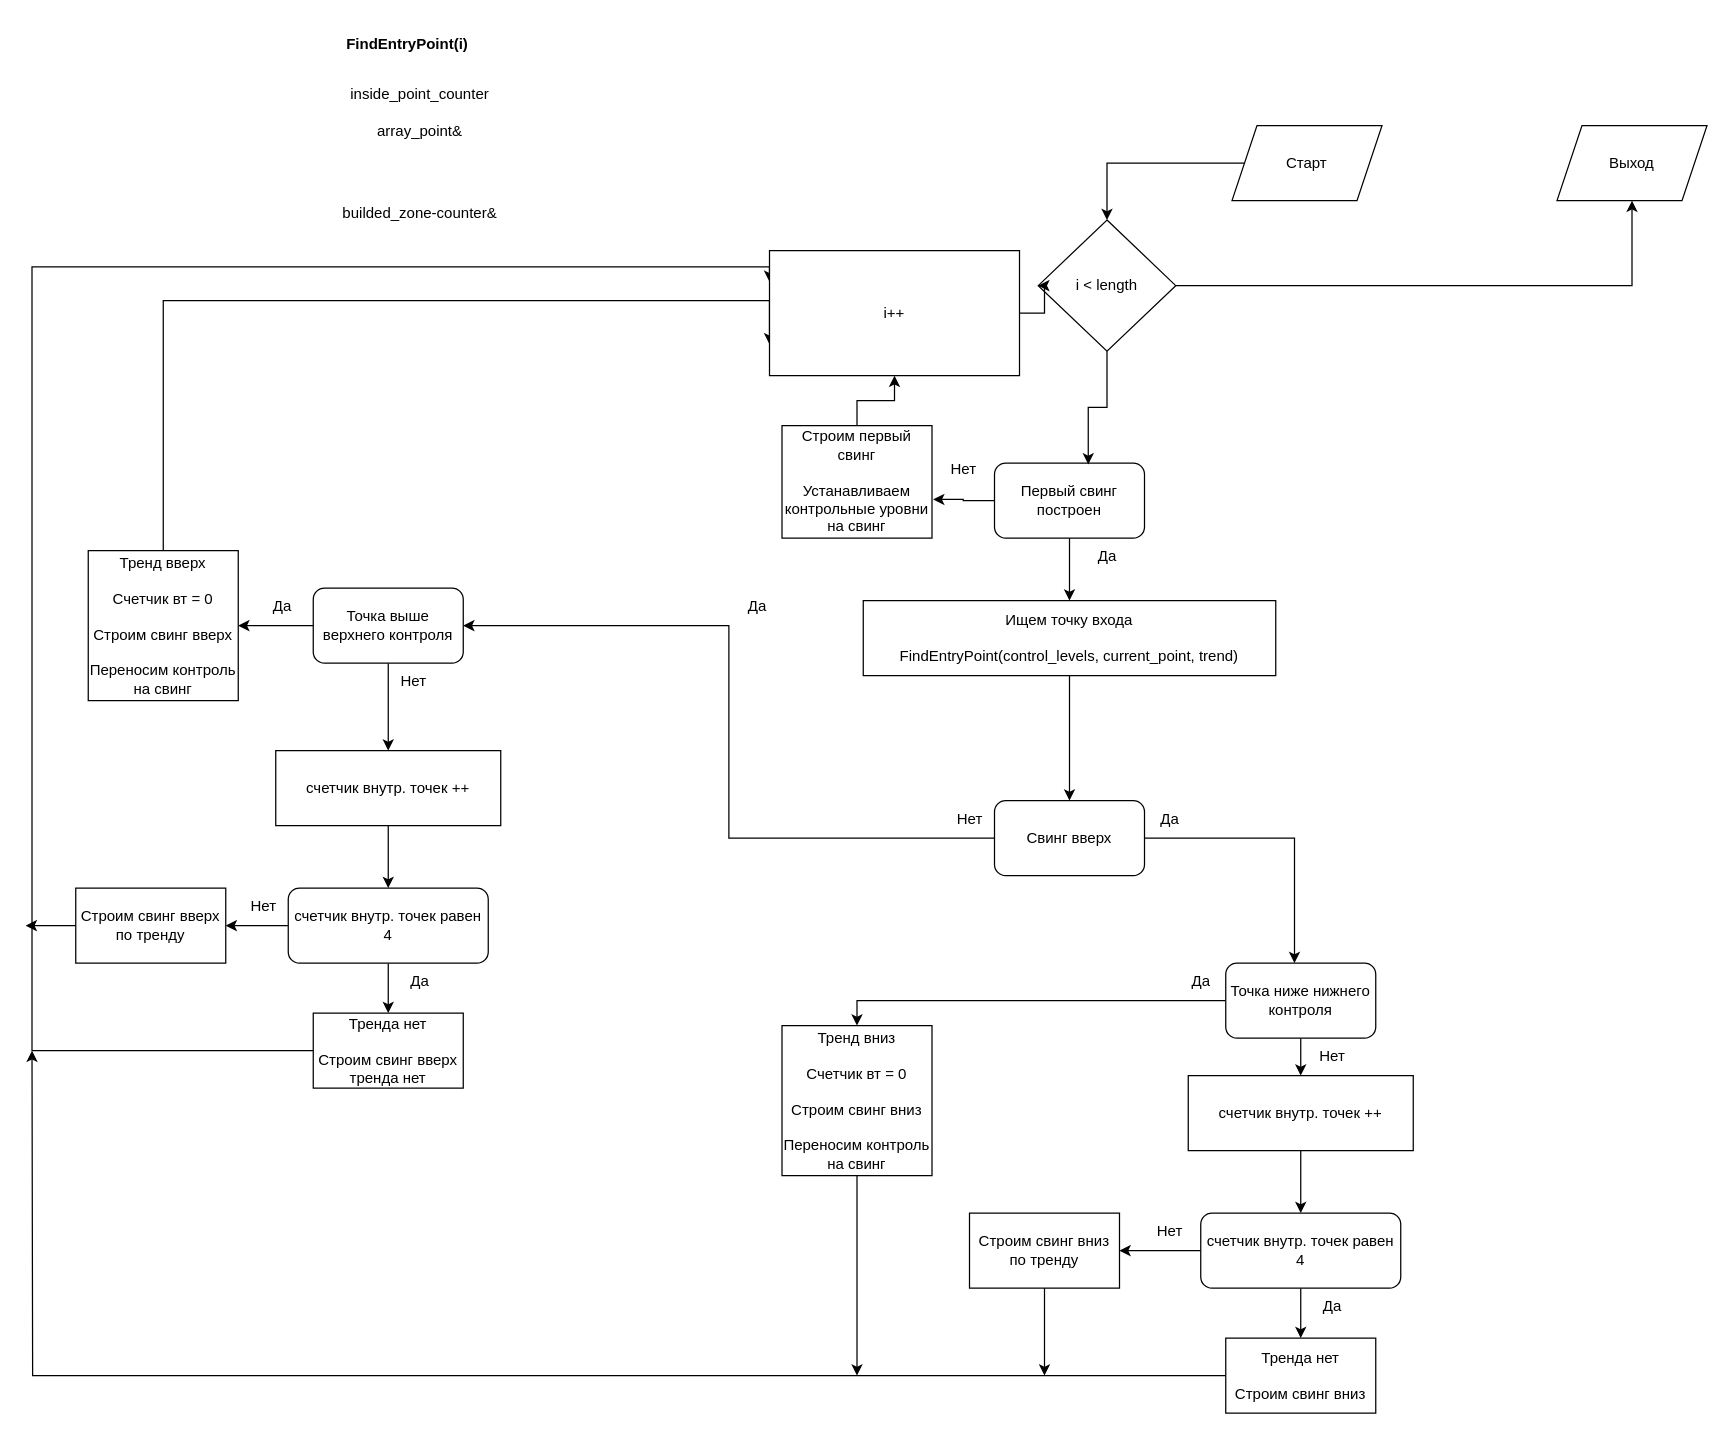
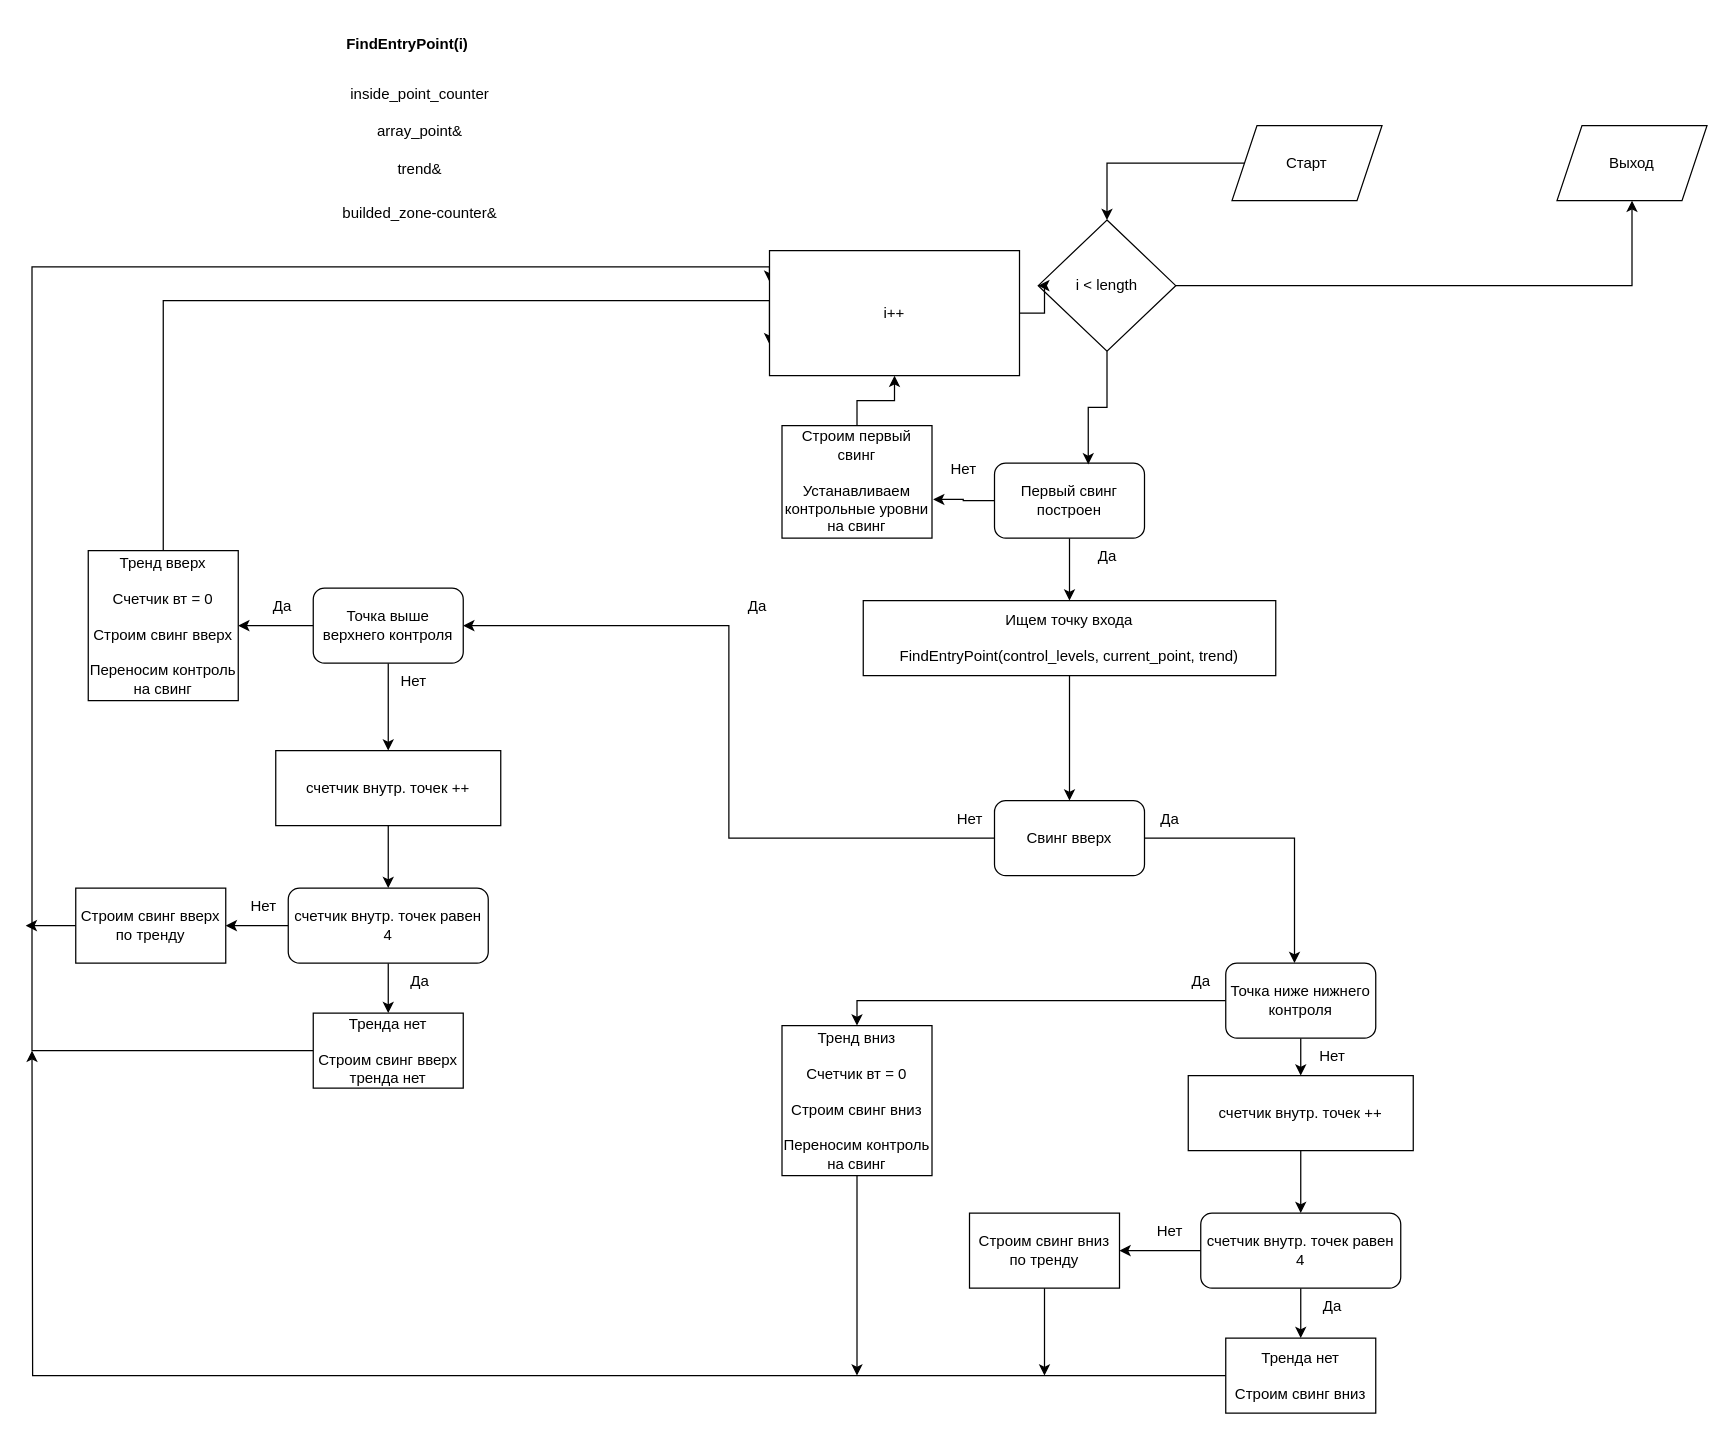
none -> (419, 169)
